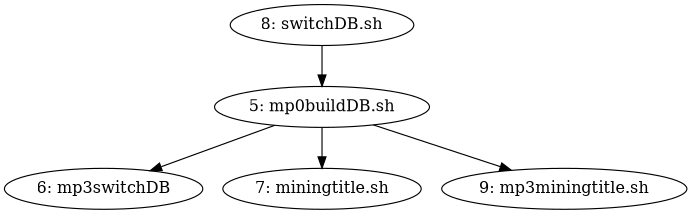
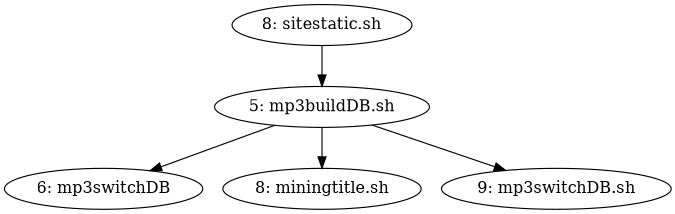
(322, 25) -> (322, 25)
(322, 107) -> (322, 107)
(322, 189) -> (322, 189)
(564, 189) -> (556, 189)
